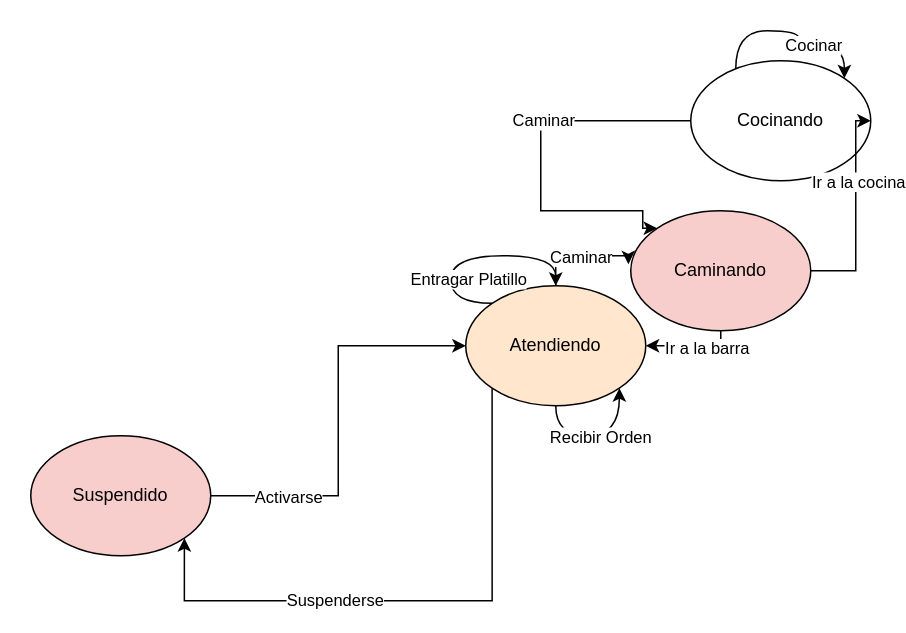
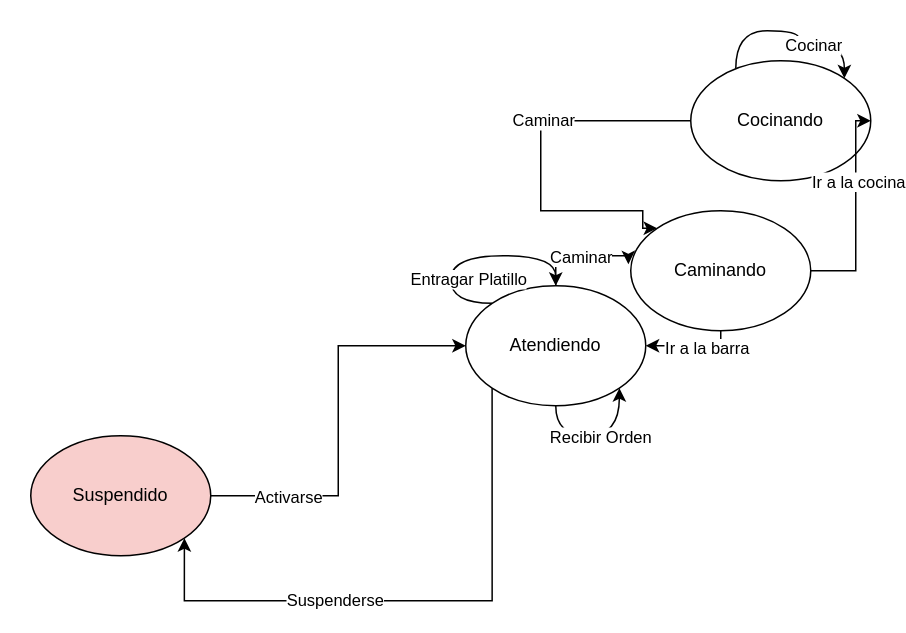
(721, 271) -> (721, 271)
(556, 346) -> (556, 346)
